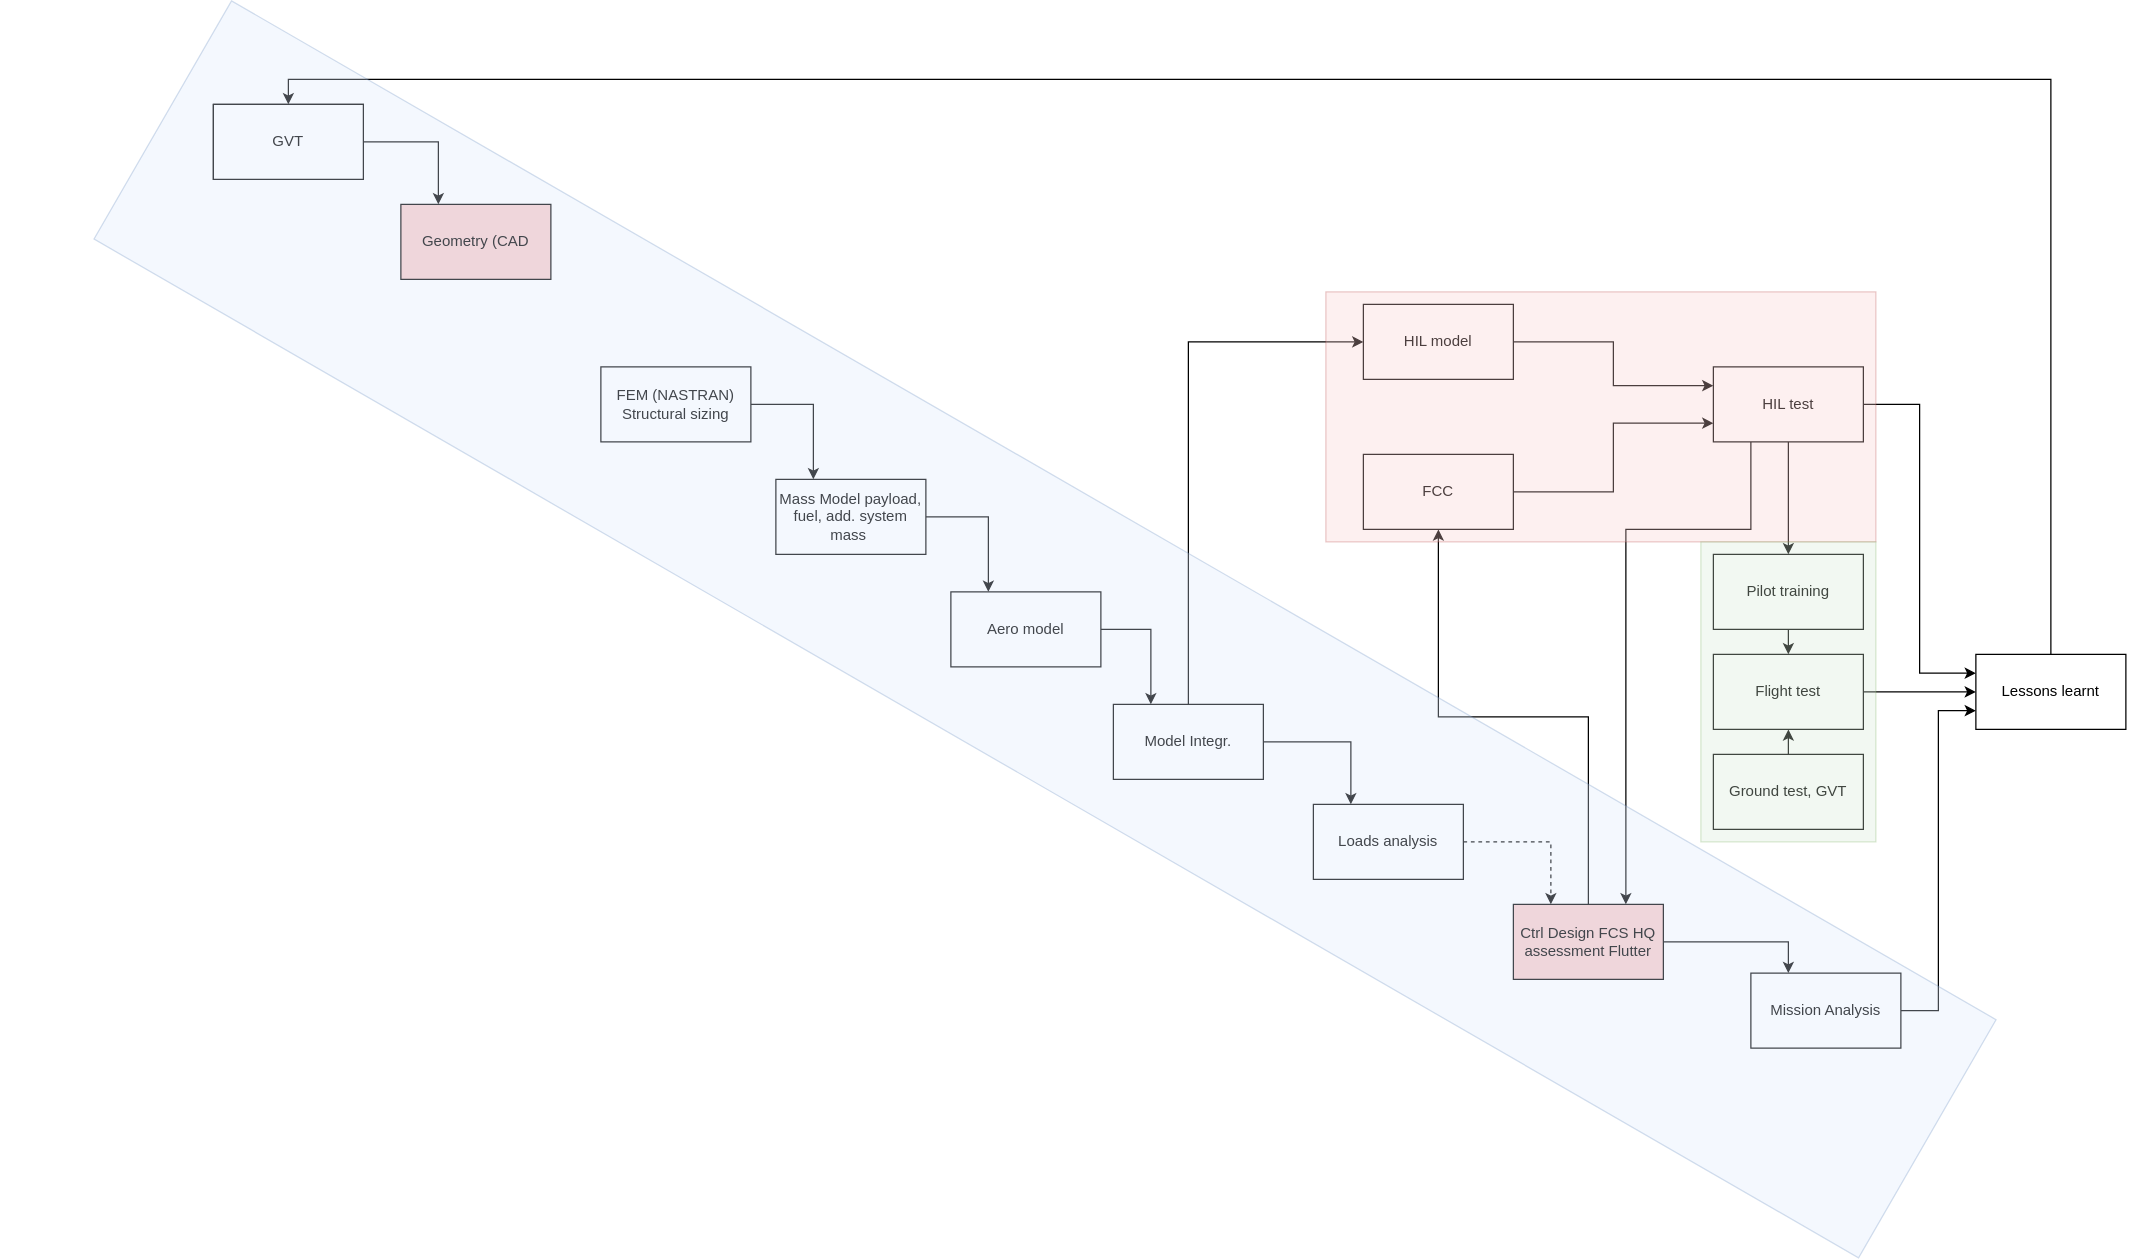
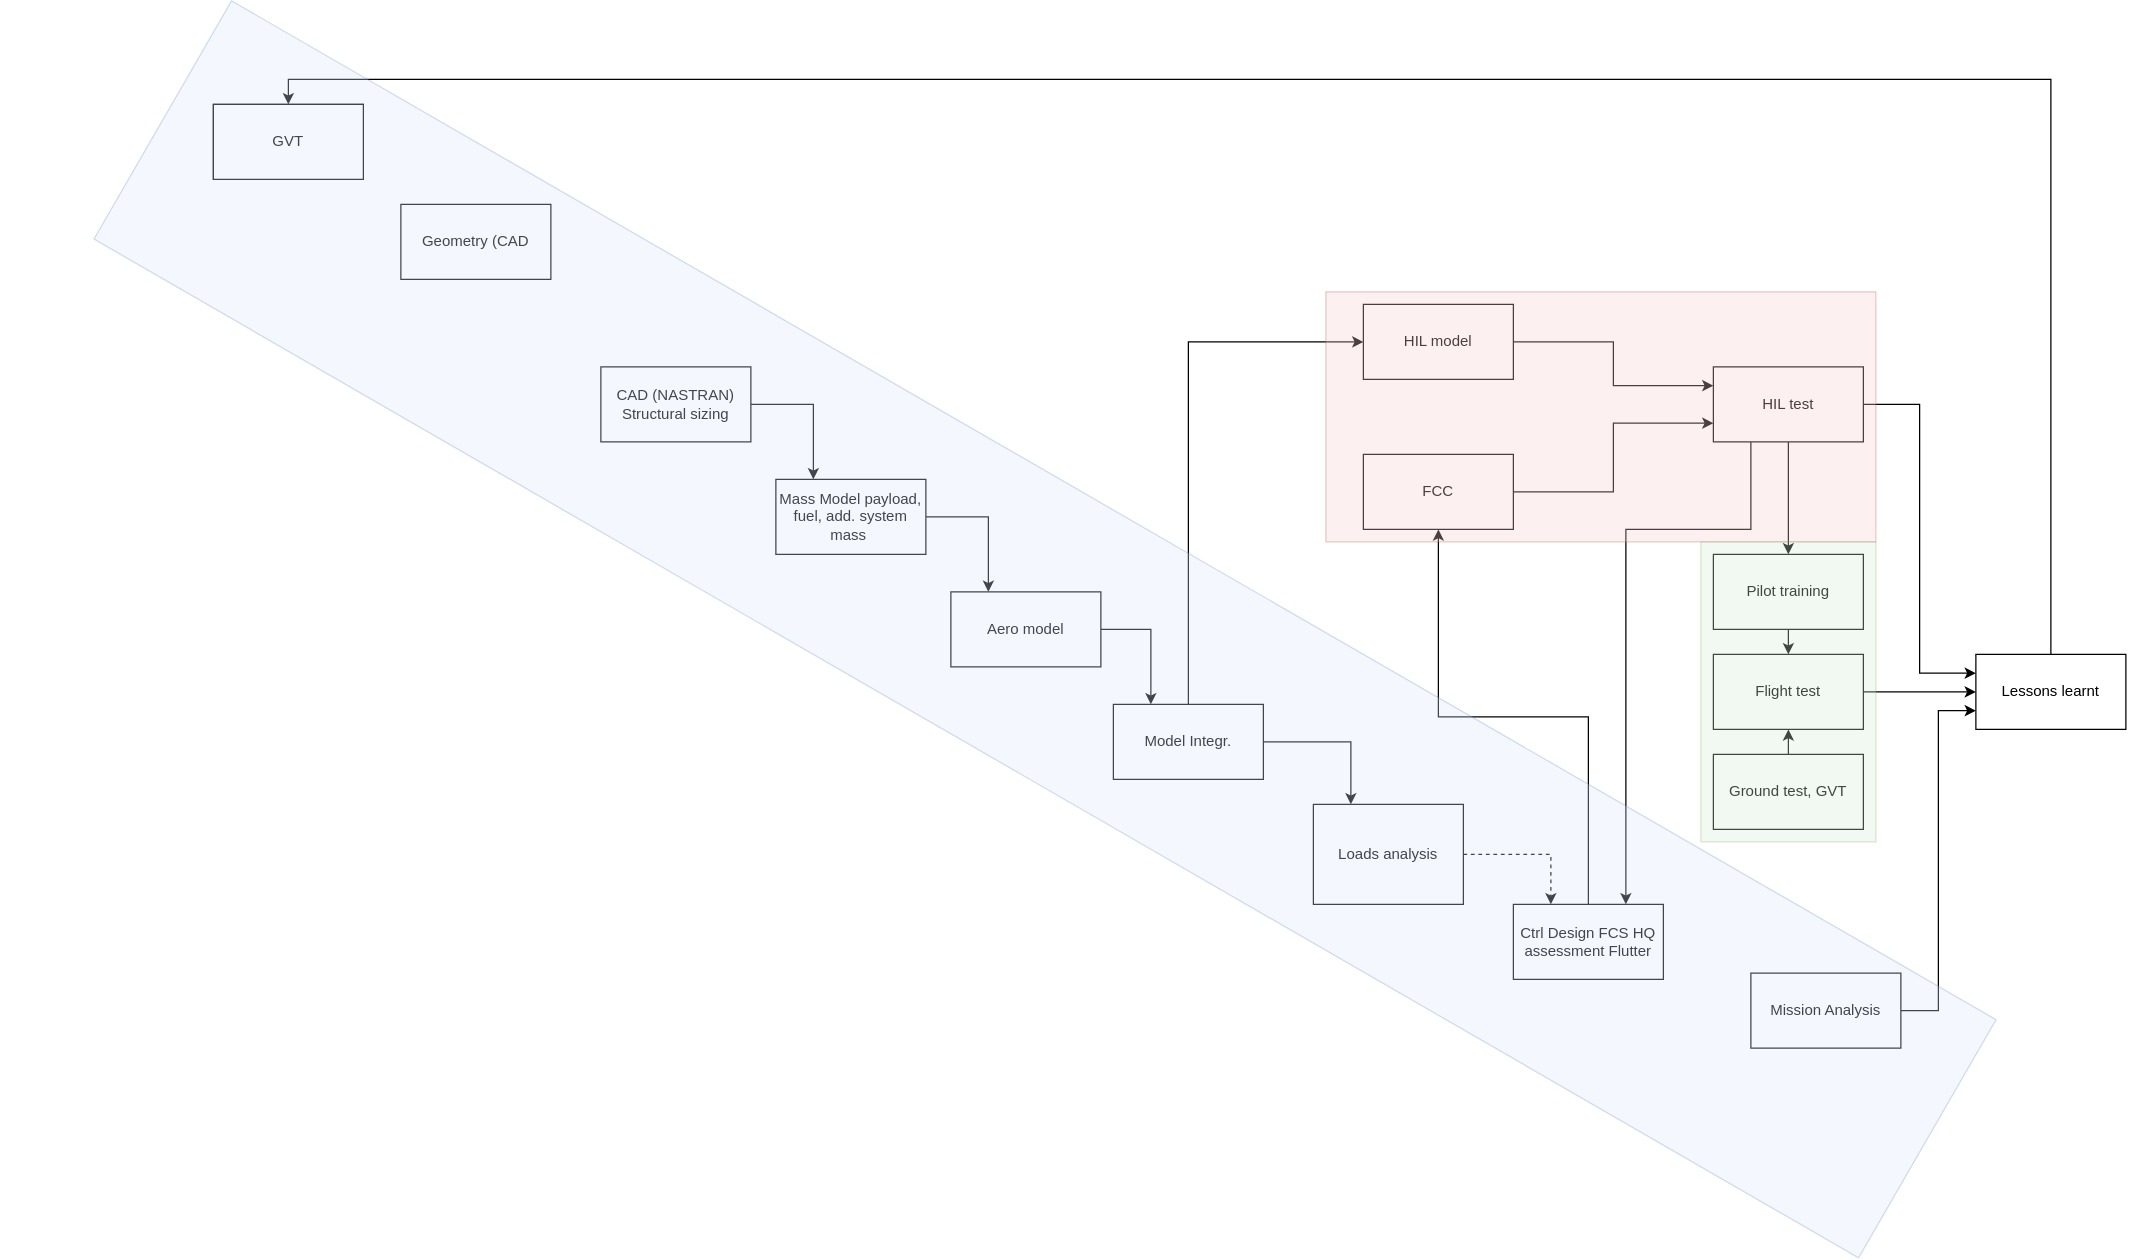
(427, 142) -> none
(476, 242) -> (476, 242)
(676, 404) -> (676, 404)
(1388, 842) -> (1388, 854)
(1588, 942) -> (1588, 942)
(1737, 942) -> none
